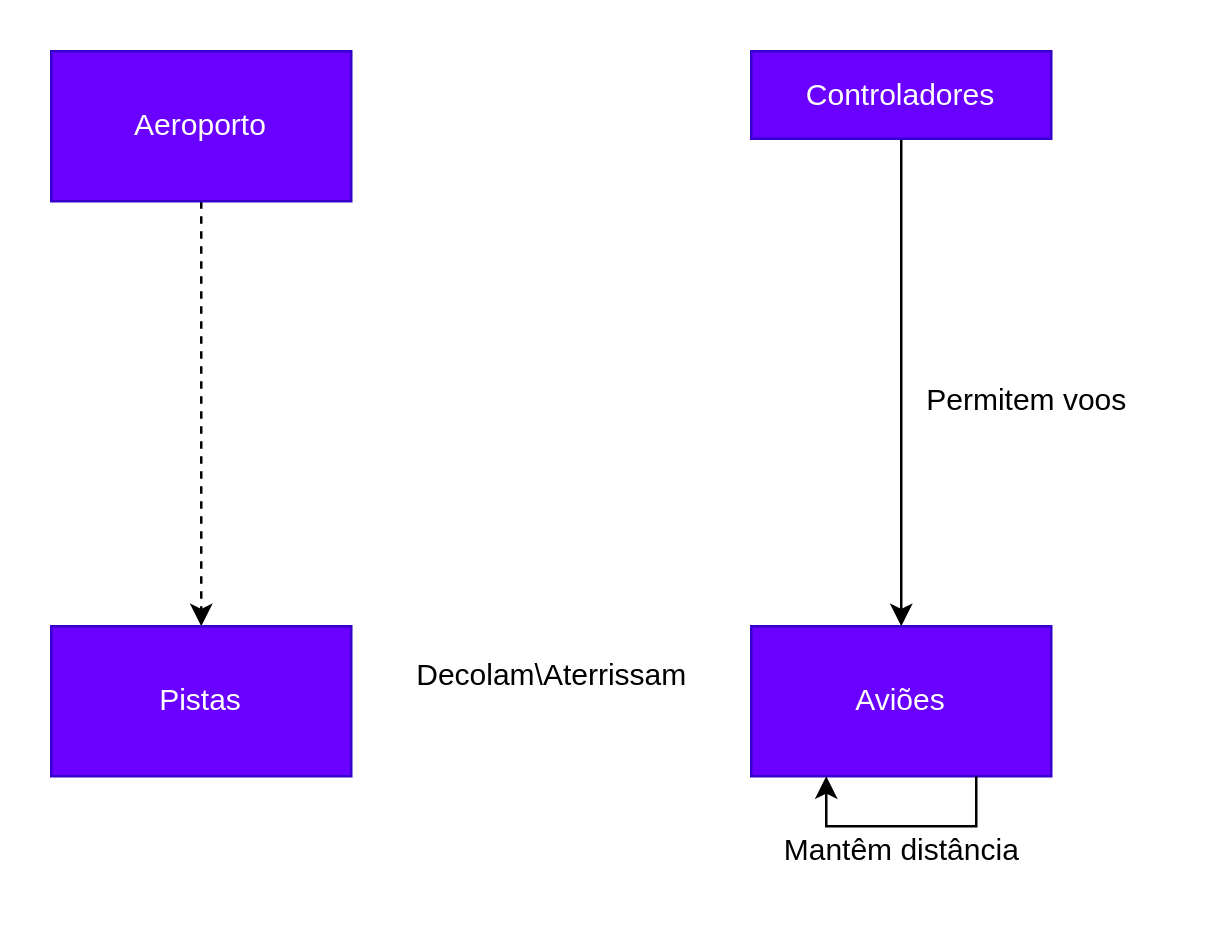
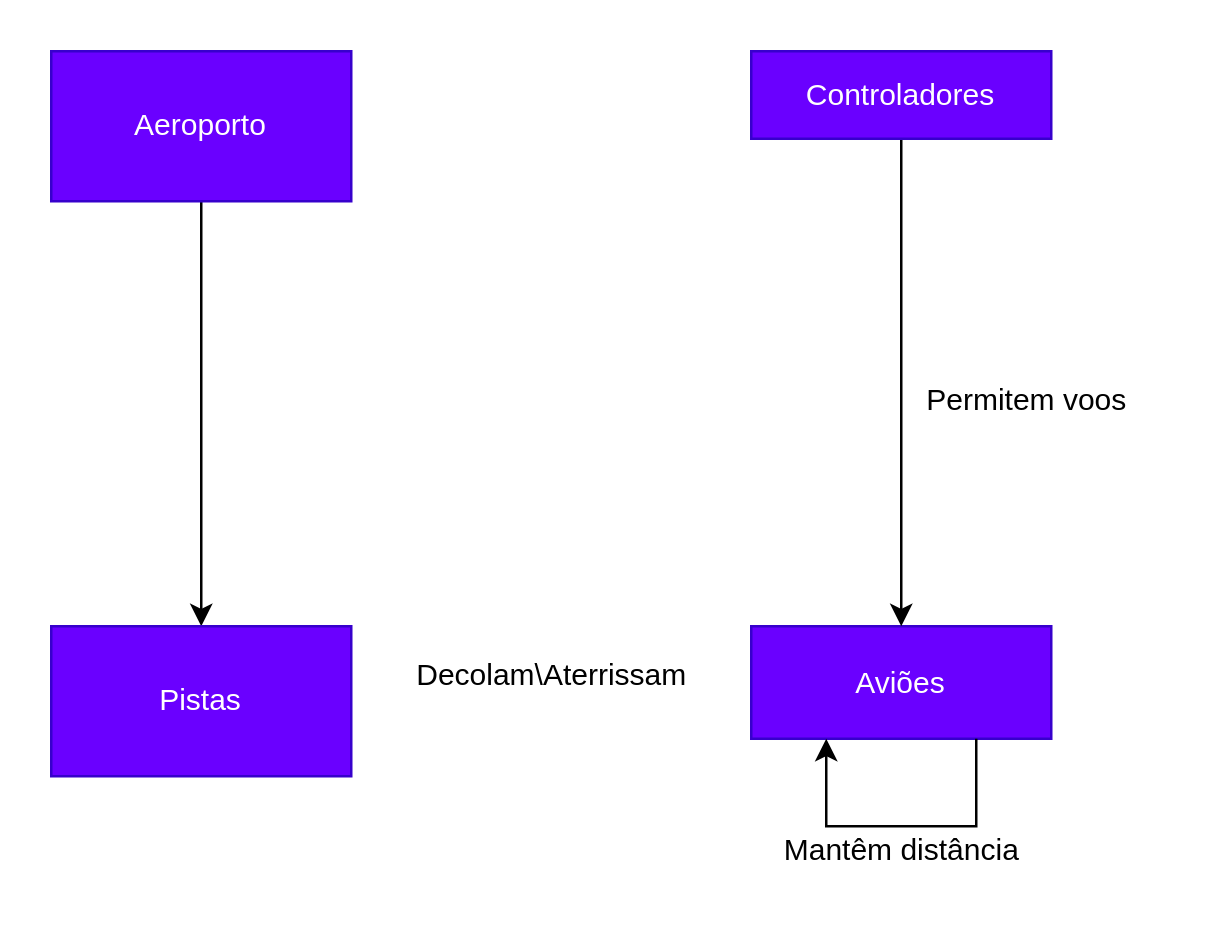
(201, 407) -> (201, 407)
(901, 701) -> (901, 683)
